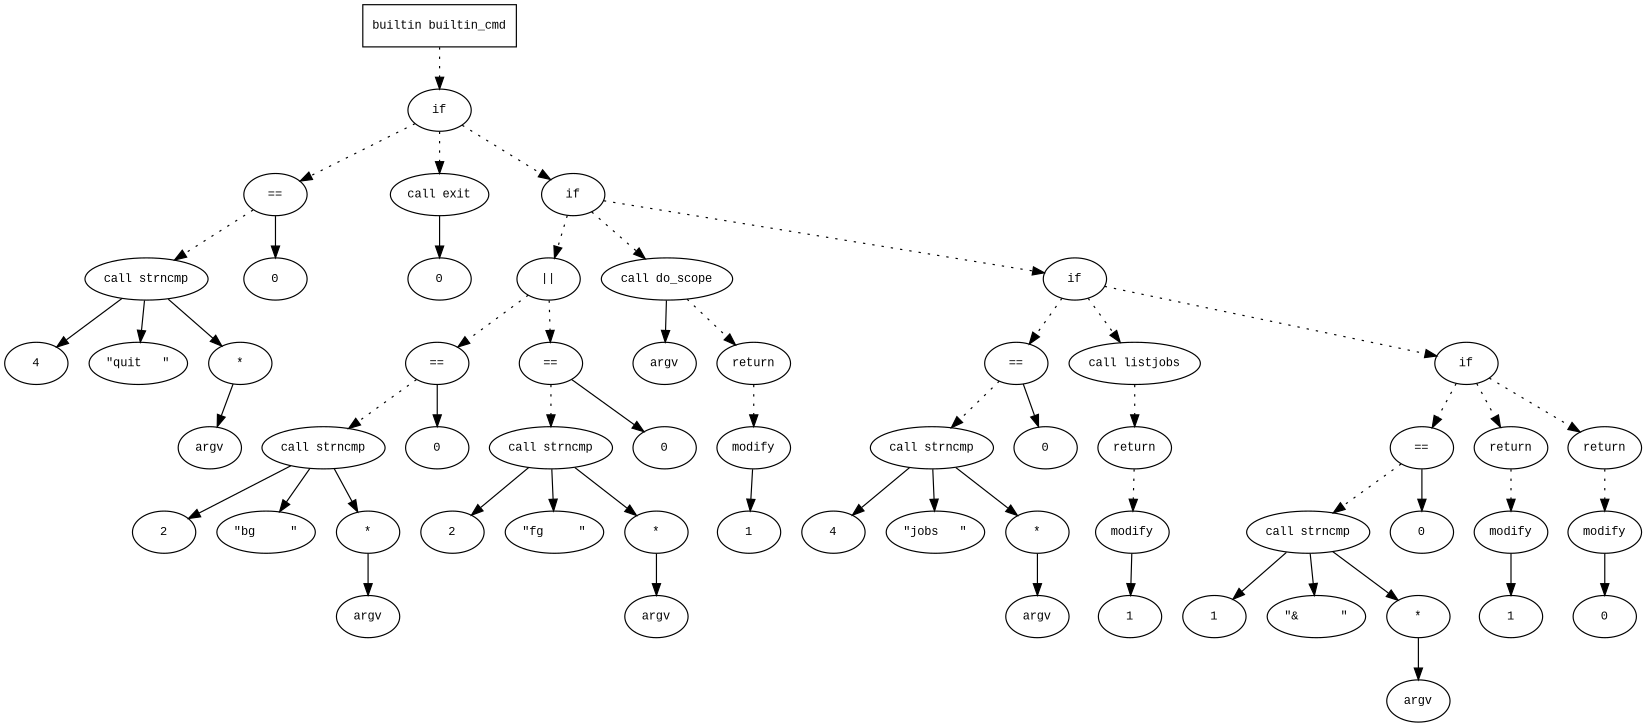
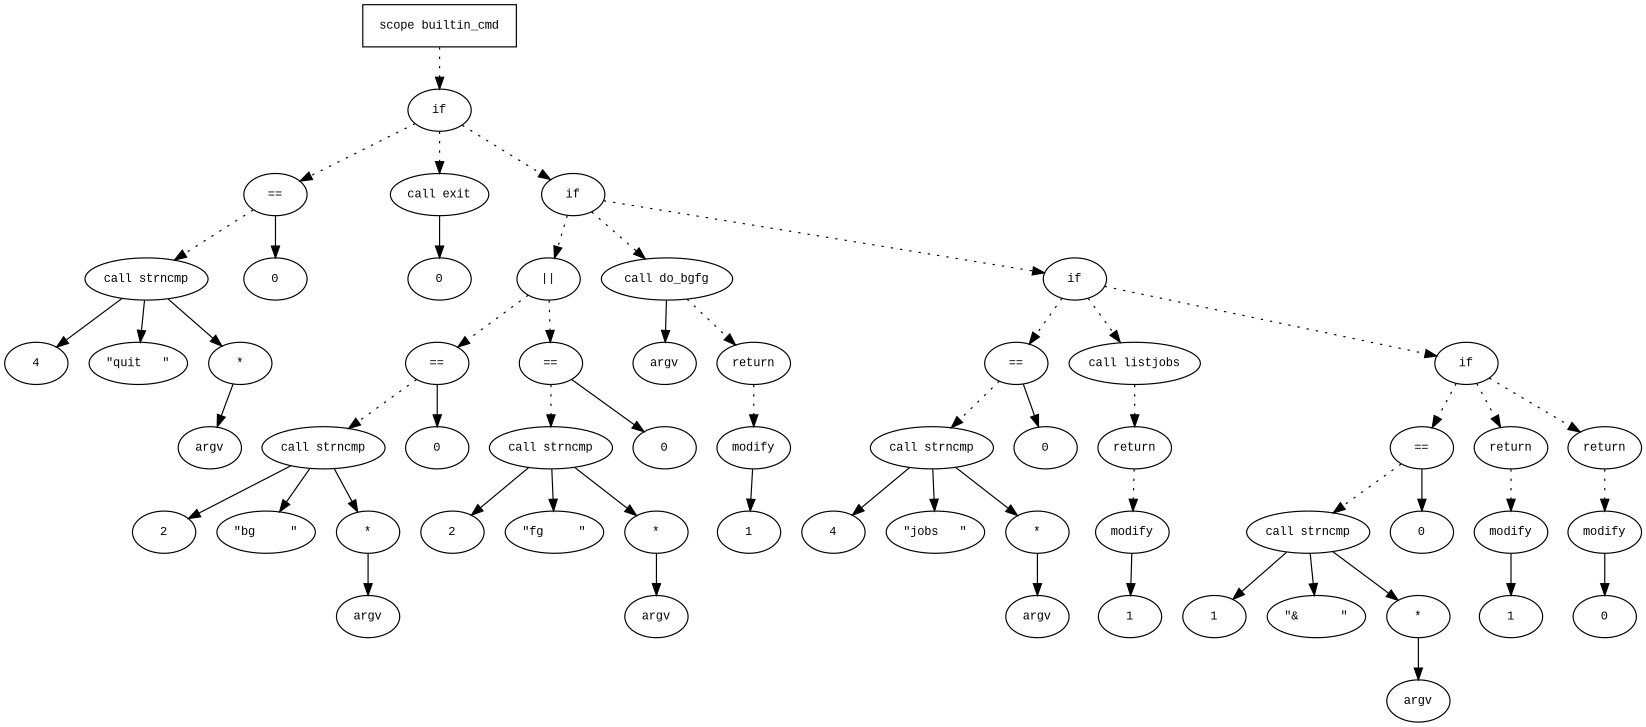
(440, 26) -> (440, 26)
(667, 279) -> (667, 279)
